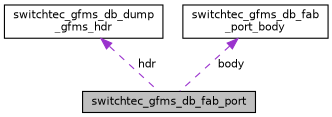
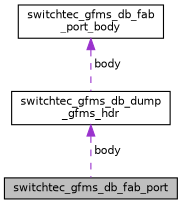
(145, 65) -> (106, 151)
(205, 68) -> (91, 70)
